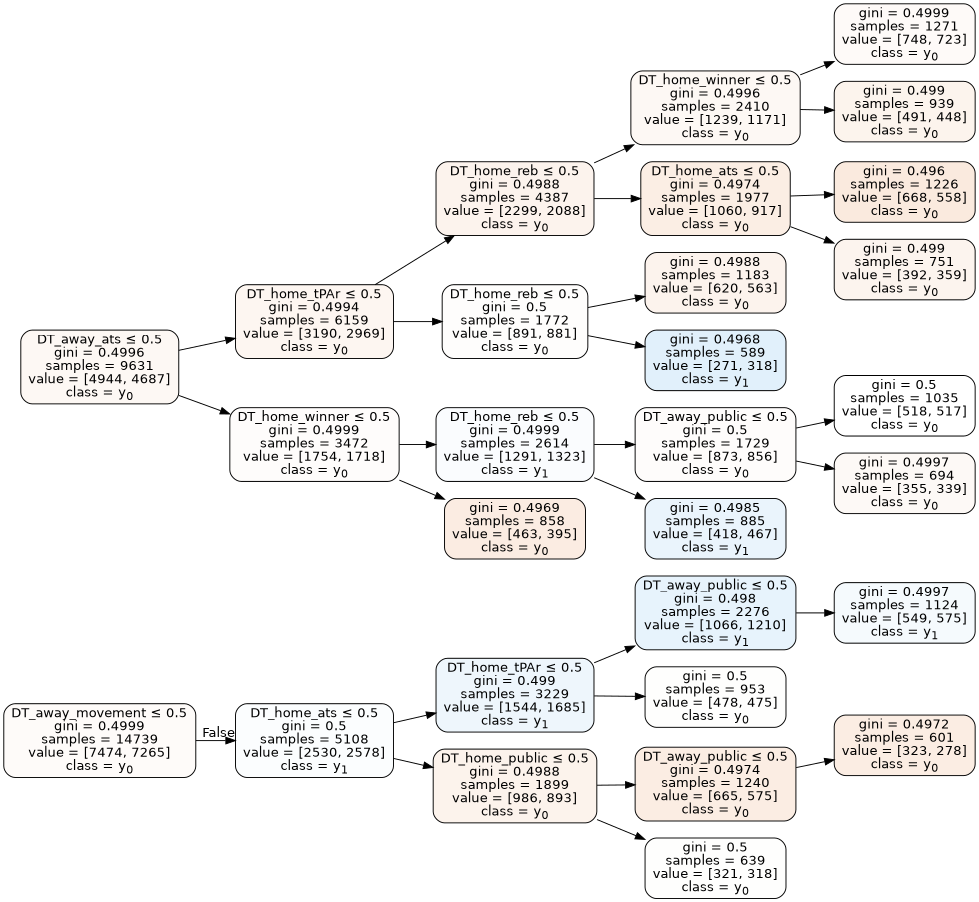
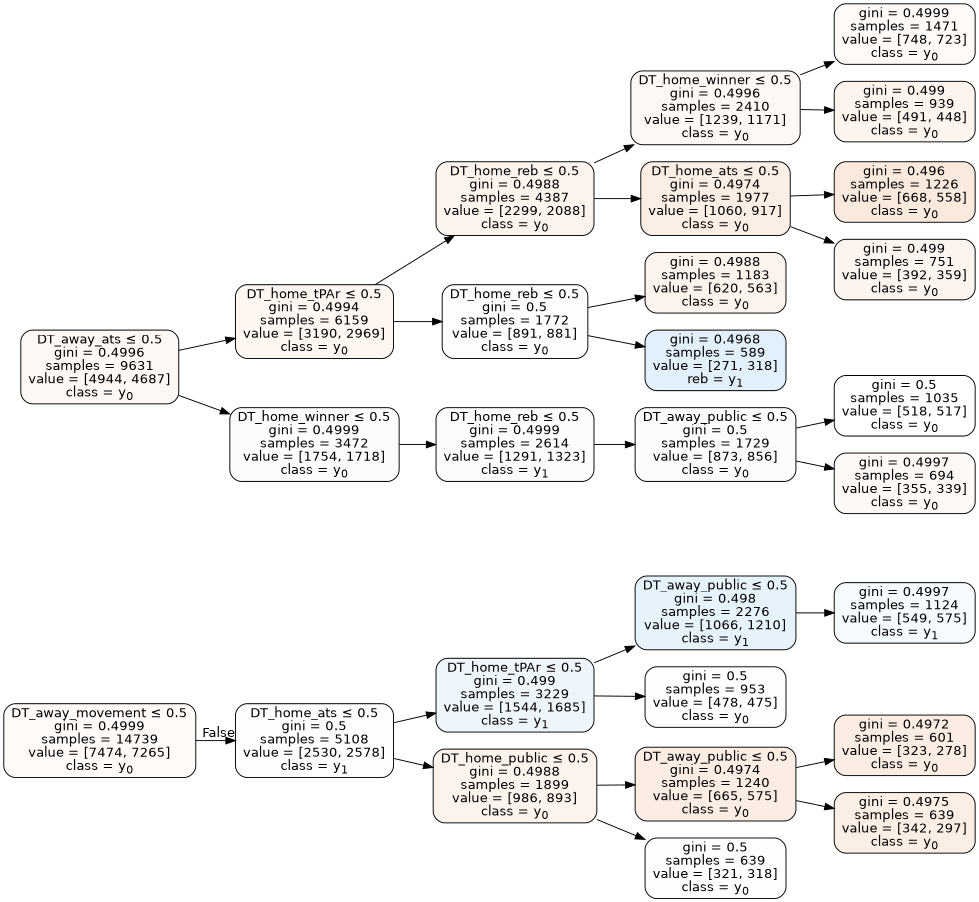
(905, 26) -> (905, 26)
(712, 379) -> (712, 379)
(515, 529) -> none
(716, 529) -> none
none -> (905, 823)
